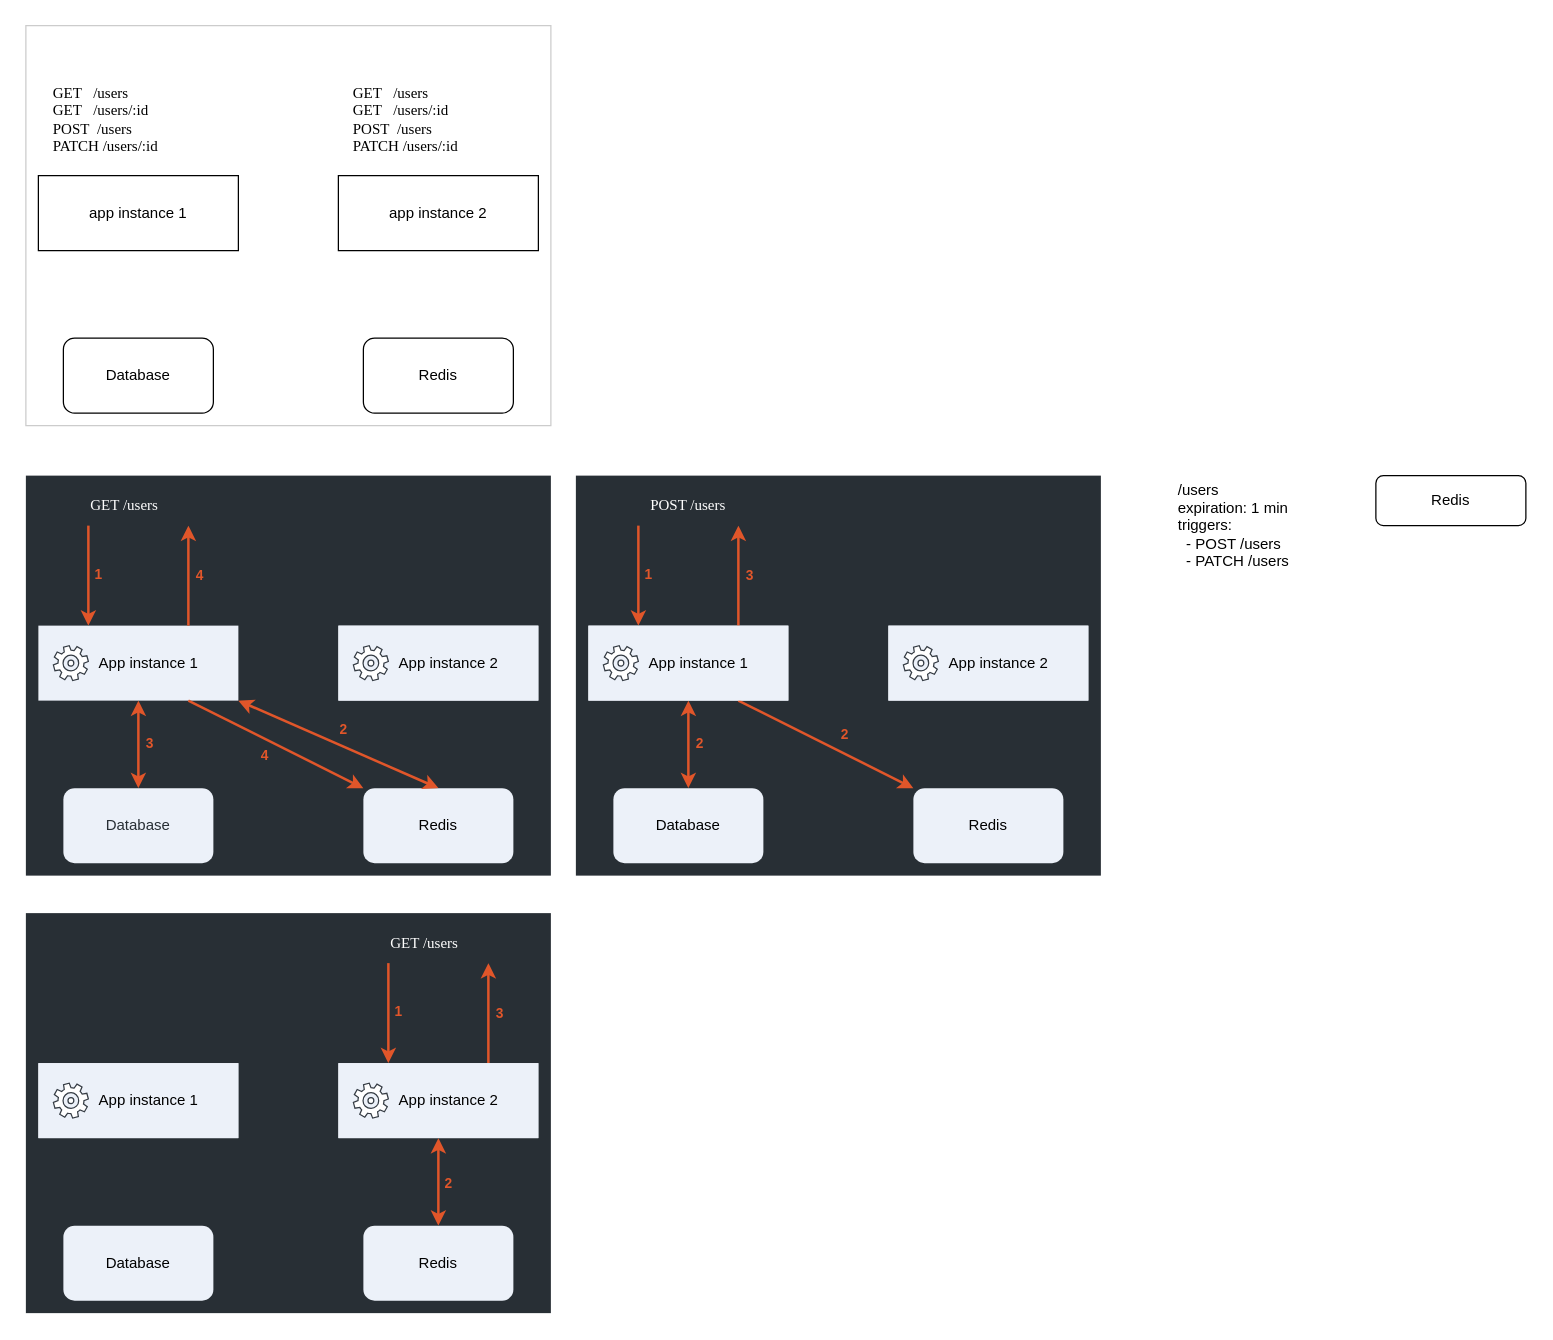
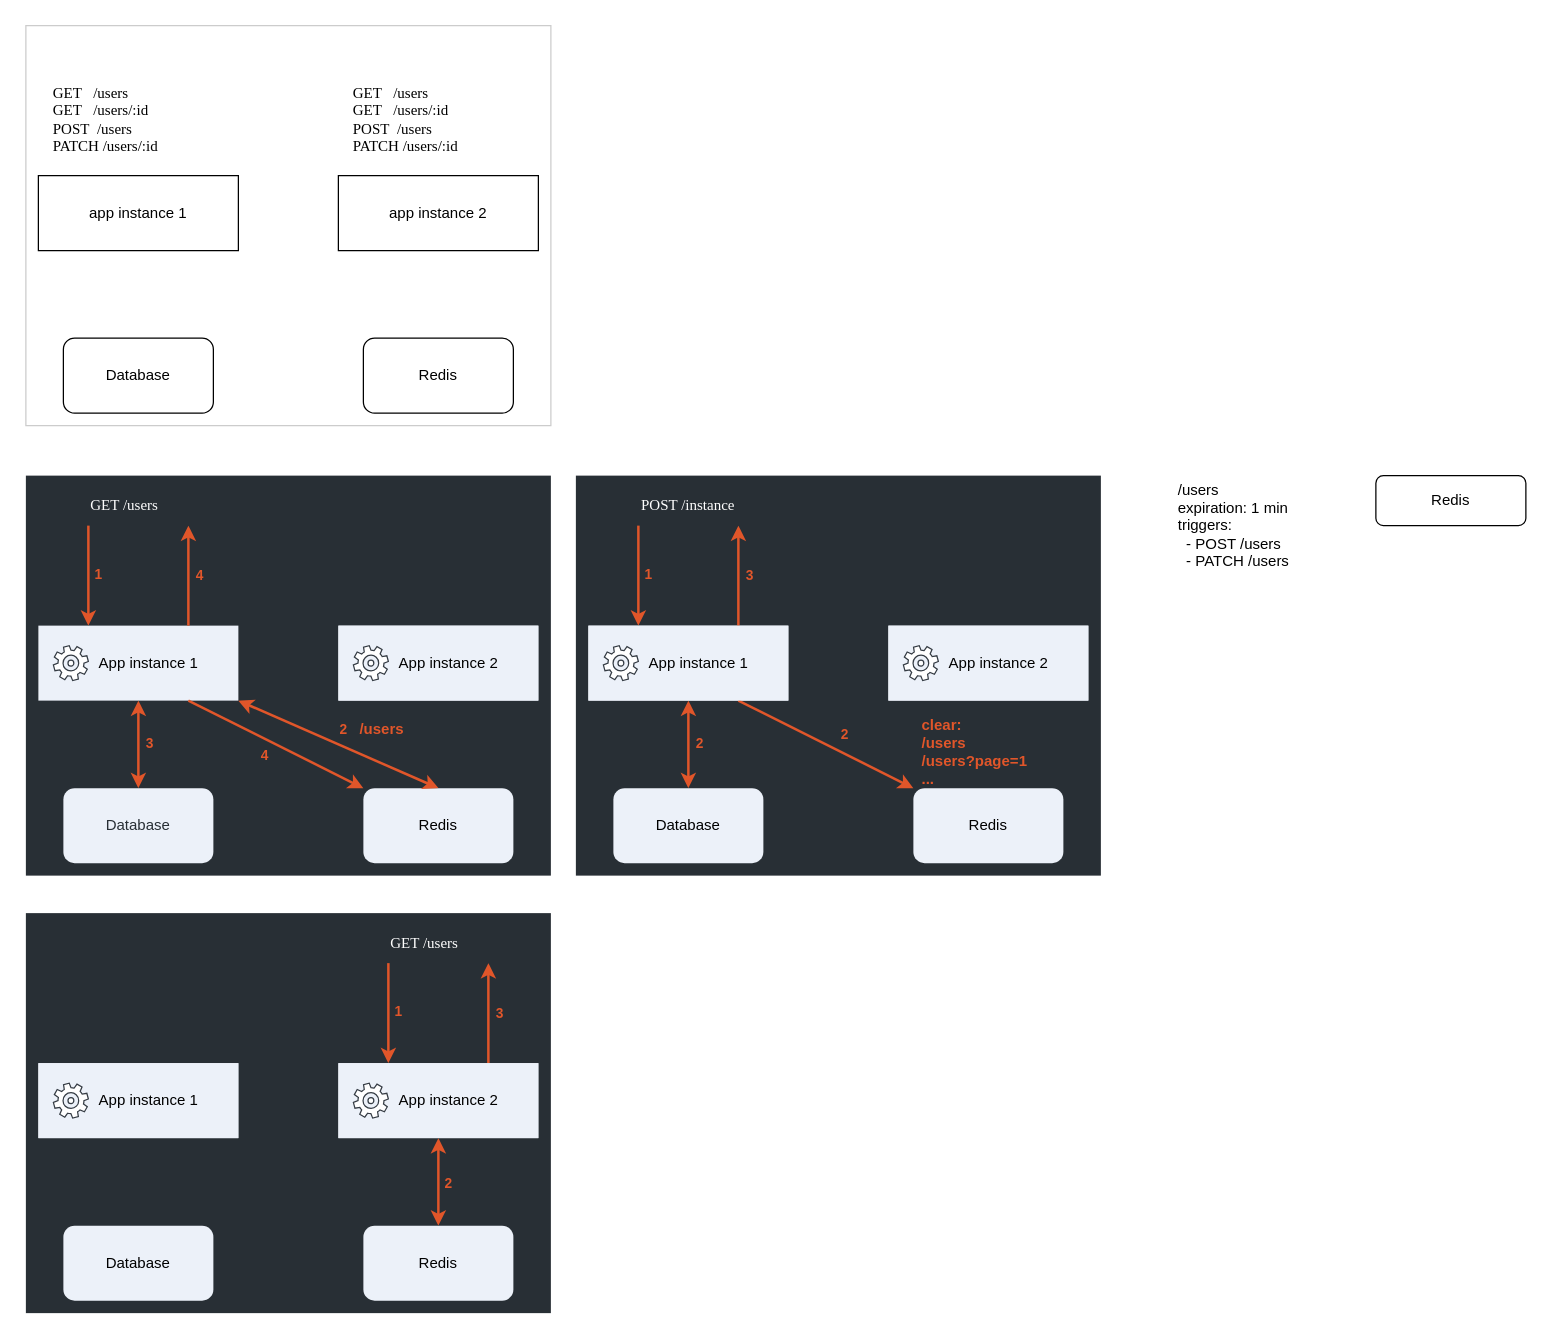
(688, 506) -> (688, 506)
none -> (382, 729)
none -> (988, 751)
